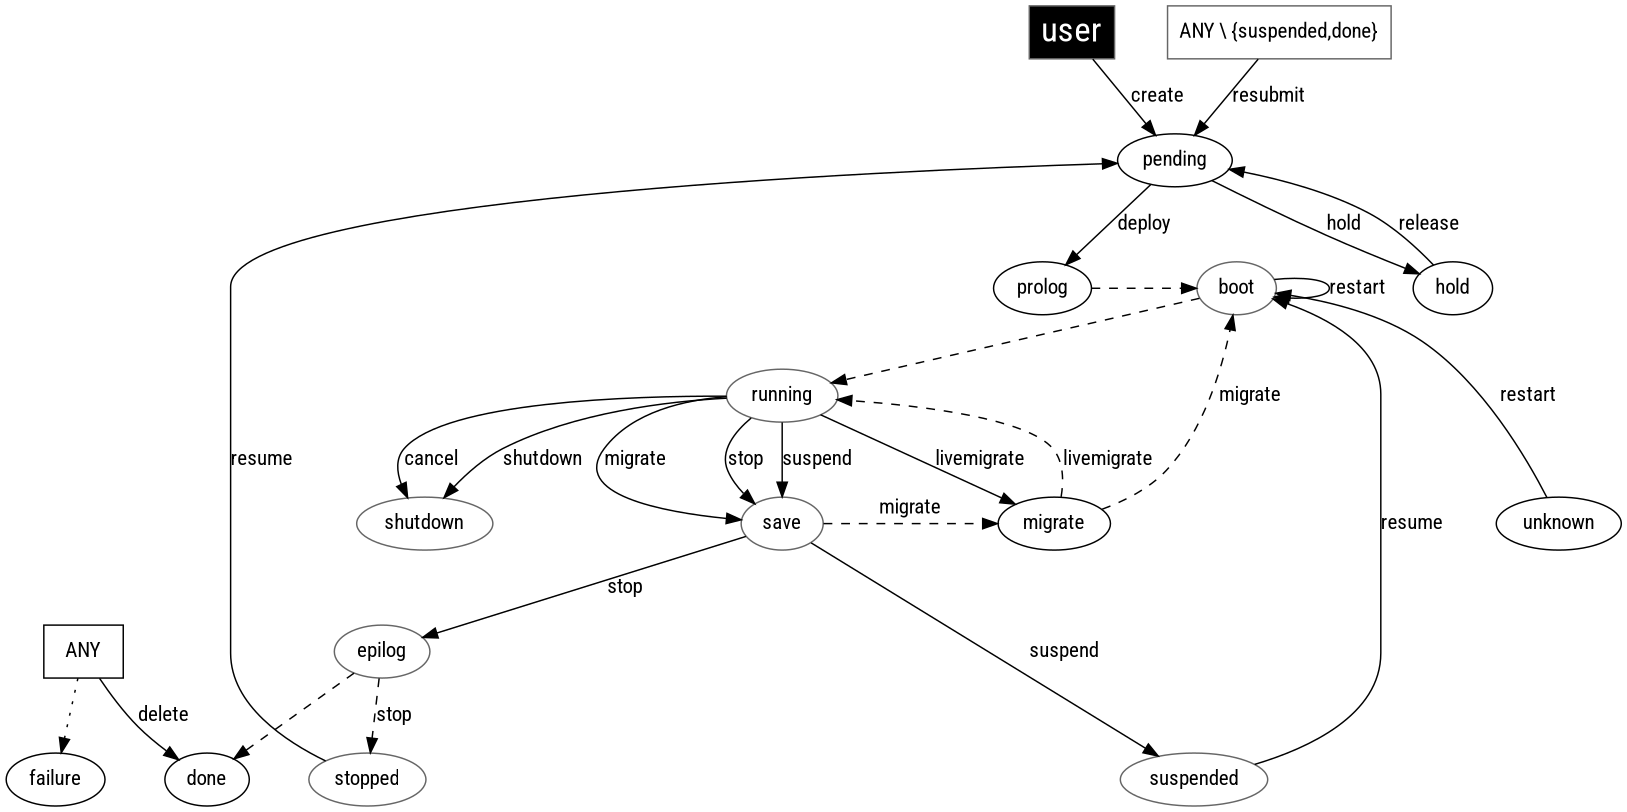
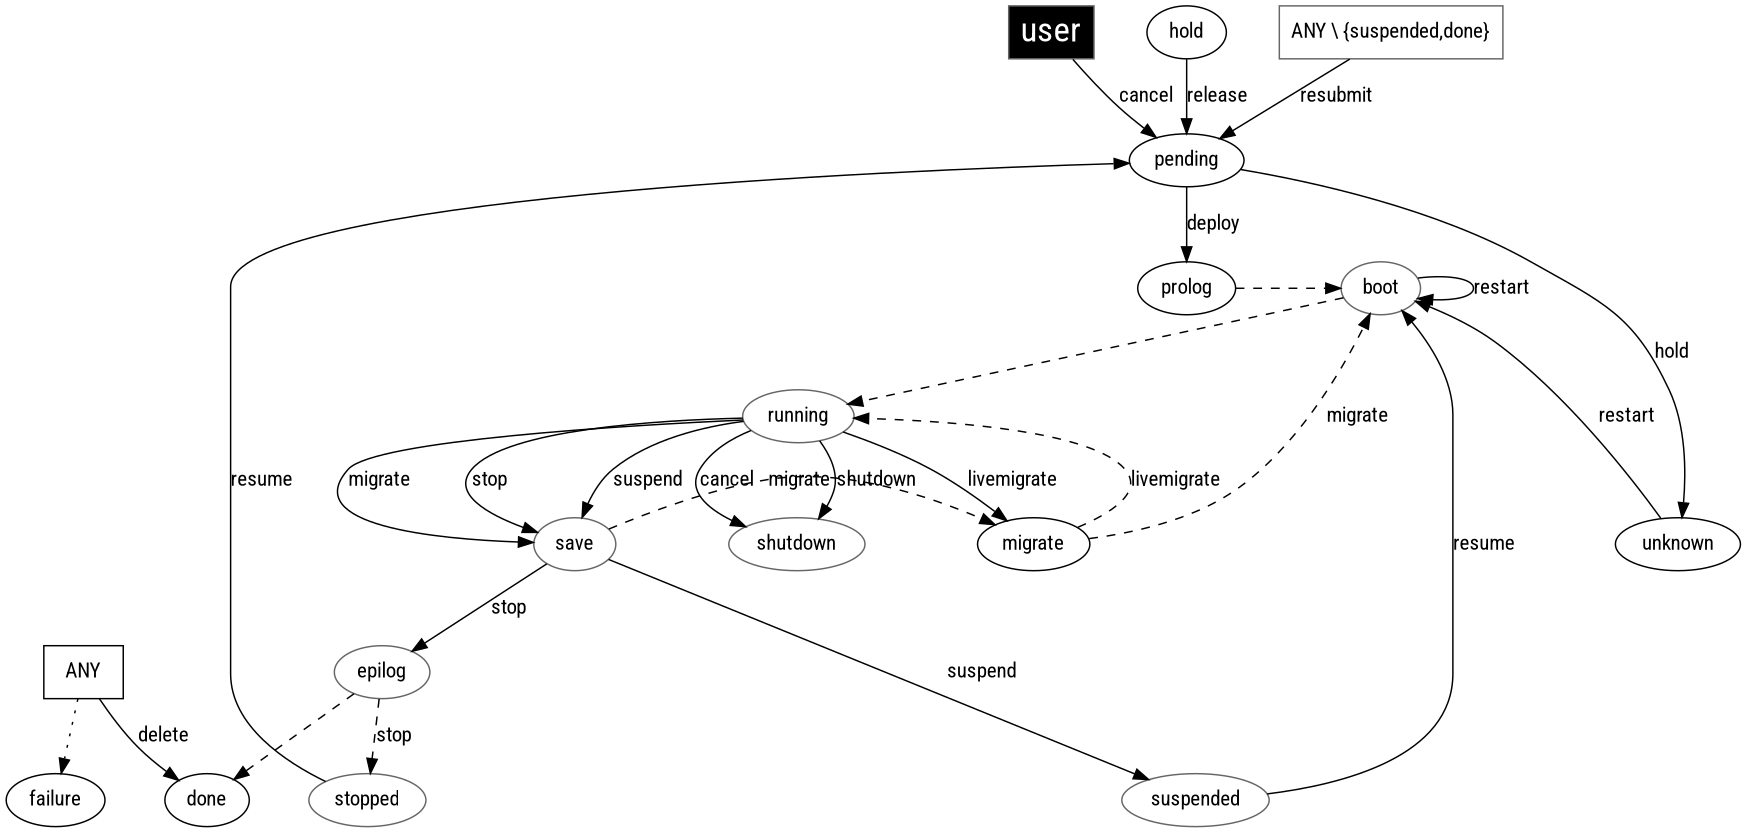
(1158, 96) -> (1146, 96)
(1308, 227) -> (1532, 262)
